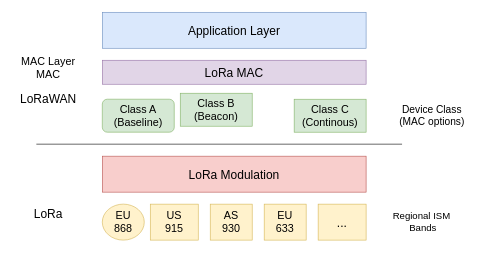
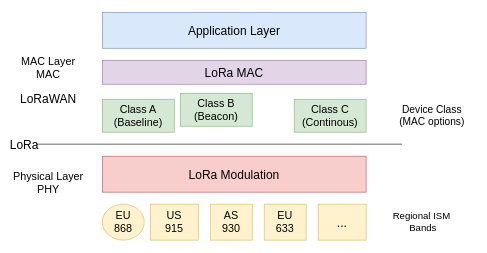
(138, 116) -> (138, 116)
none -> (48, 183)
(48, 213) -> (24, 144)
